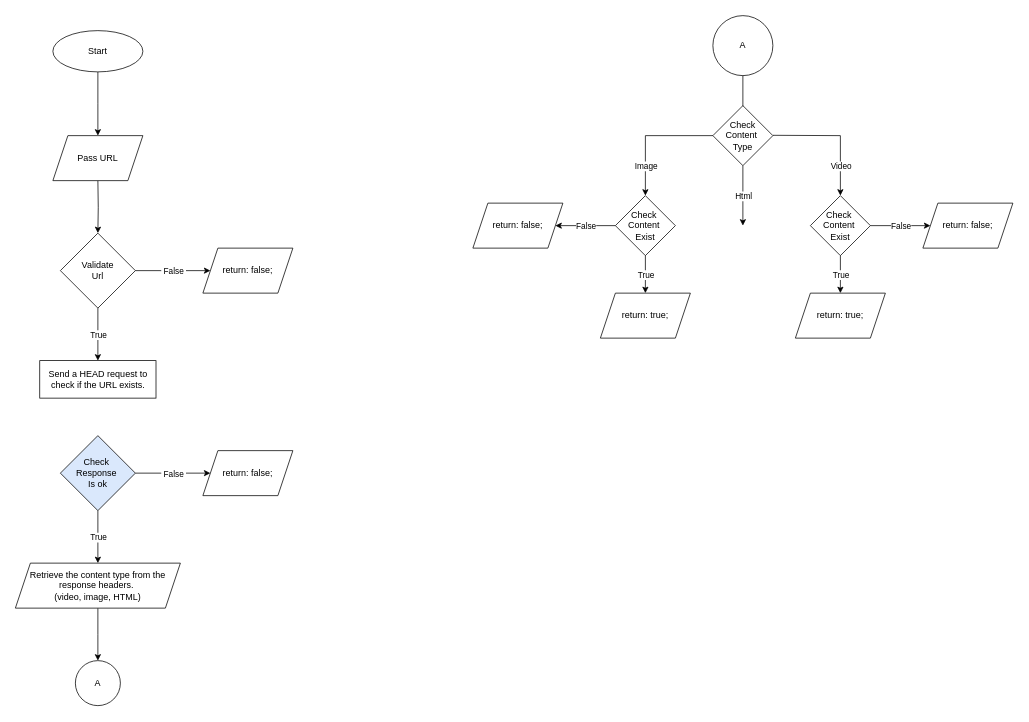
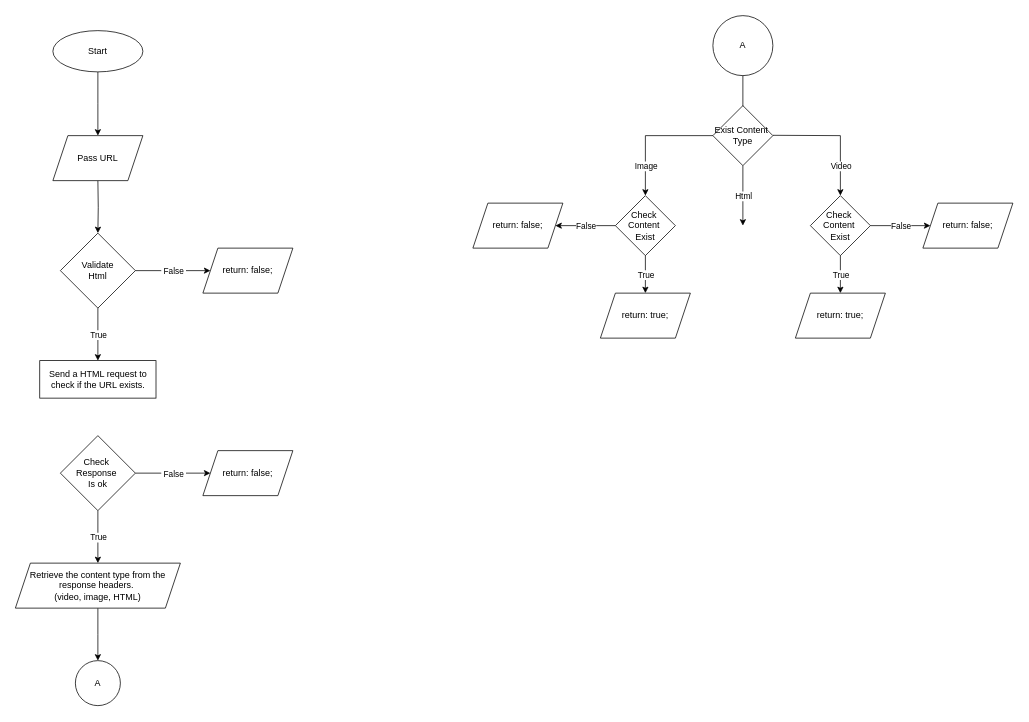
(743, 135) -> (743, 135)
(98, 270) -> (98, 270)
(98, 379) -> (98, 379)
(98, 473) -> (98, 473)
